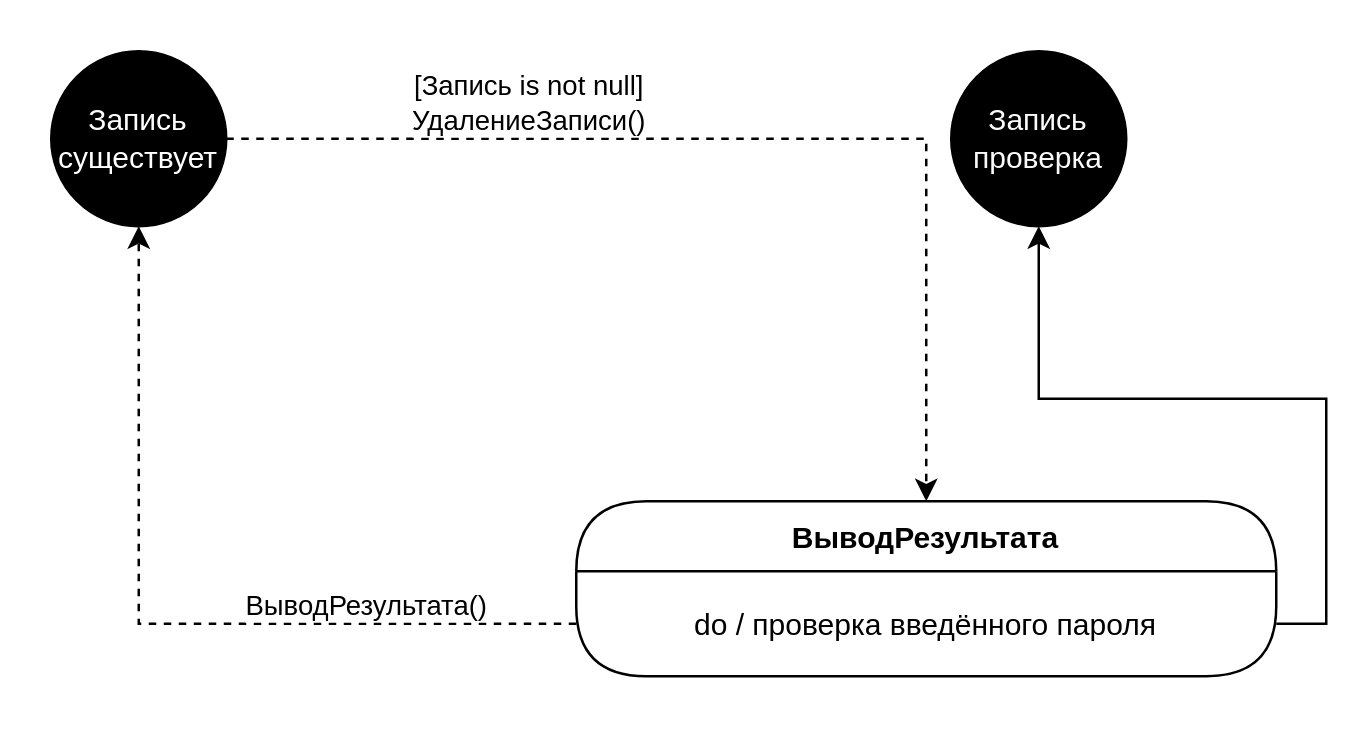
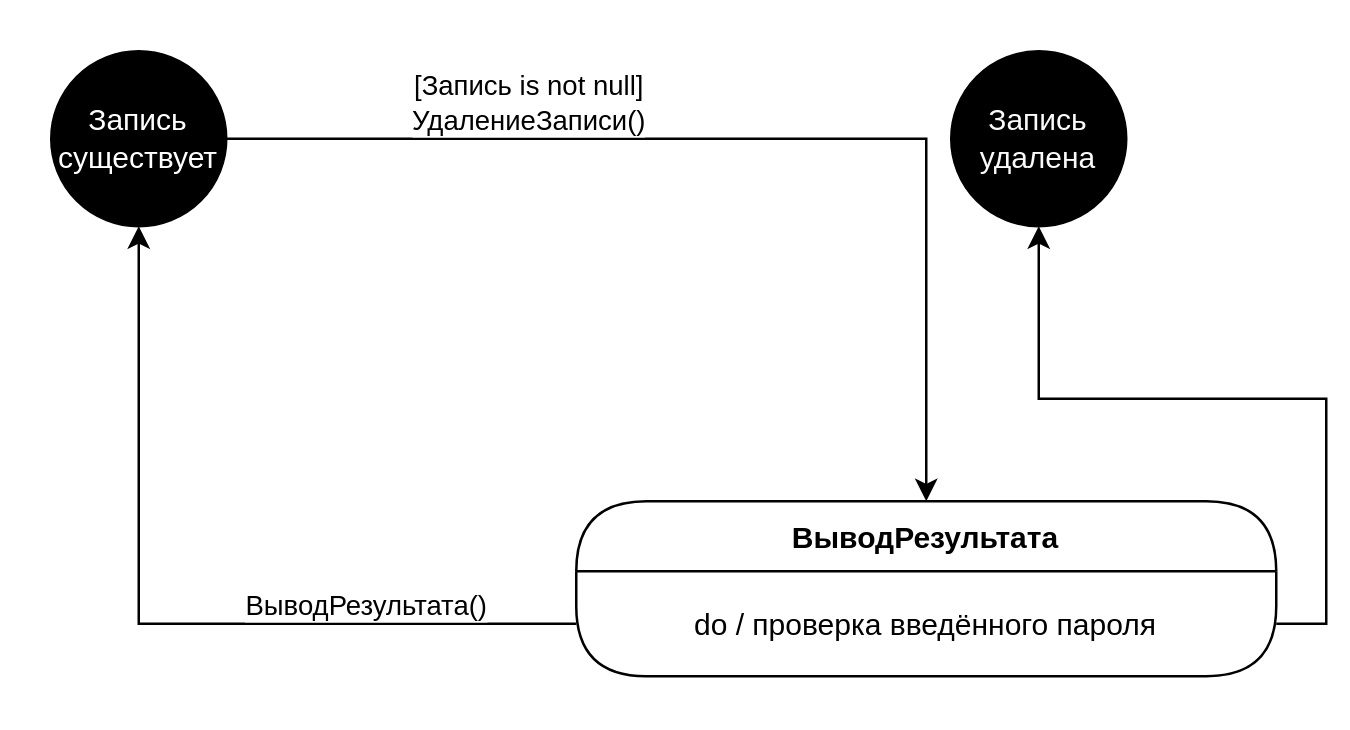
(752, 139) -> (752, 139)
(1039, 139) -> (1039, 139)
(169, 624) -> (169, 624)
